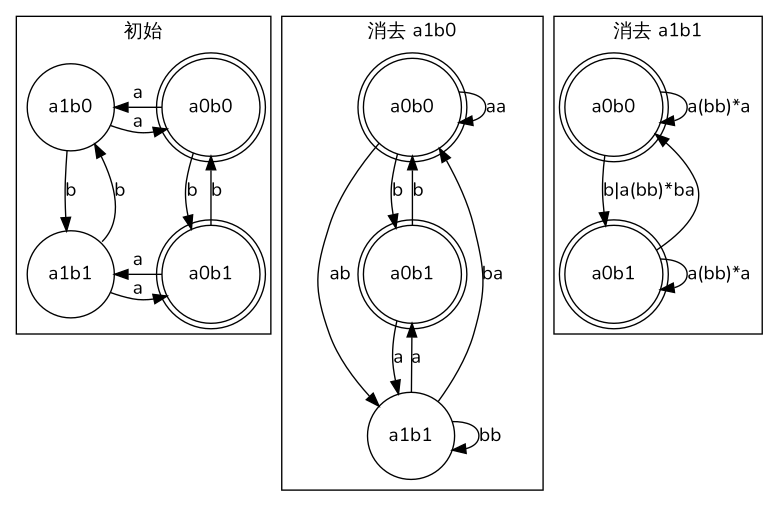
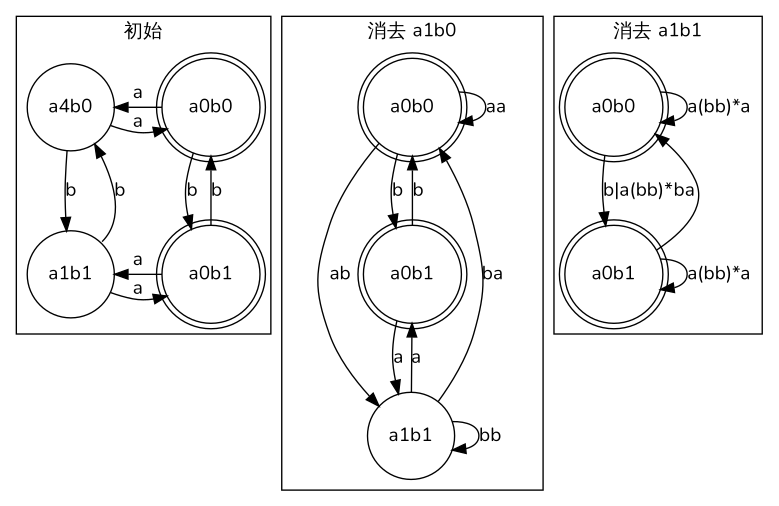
(71, 107) -> (71, 107)
